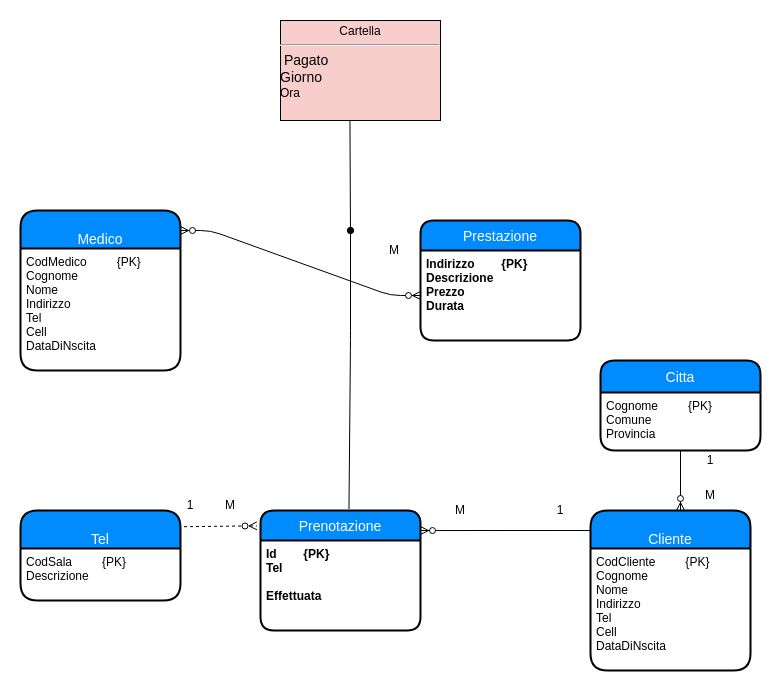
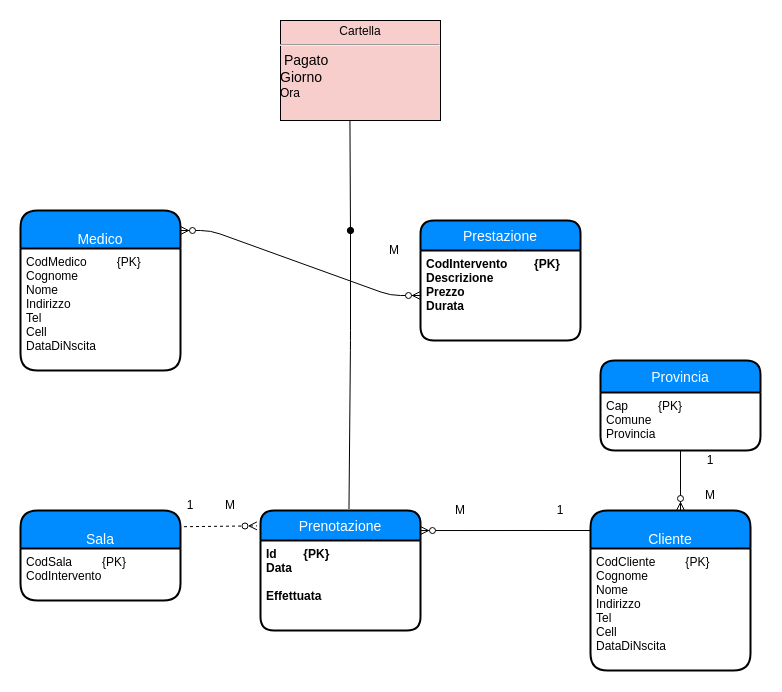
(487, 264) -> (504, 264)
(680, 377) -> (680, 377)
(667, 406) -> (654, 406)
(100, 539) -> (100, 539)
(307, 554) -> (307, 554)
(85, 562) -> (85, 562)
